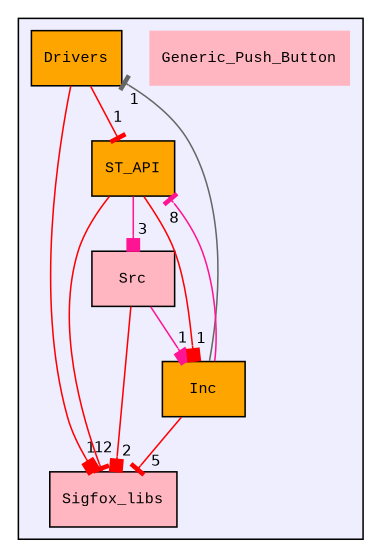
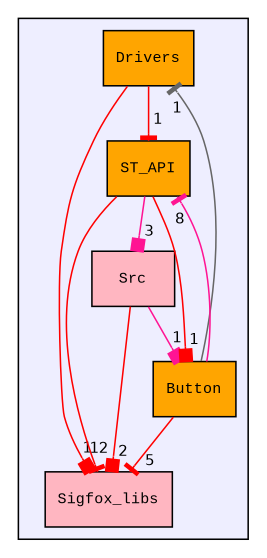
(250, 58) -> none
(204, 389) -> (195, 389)
